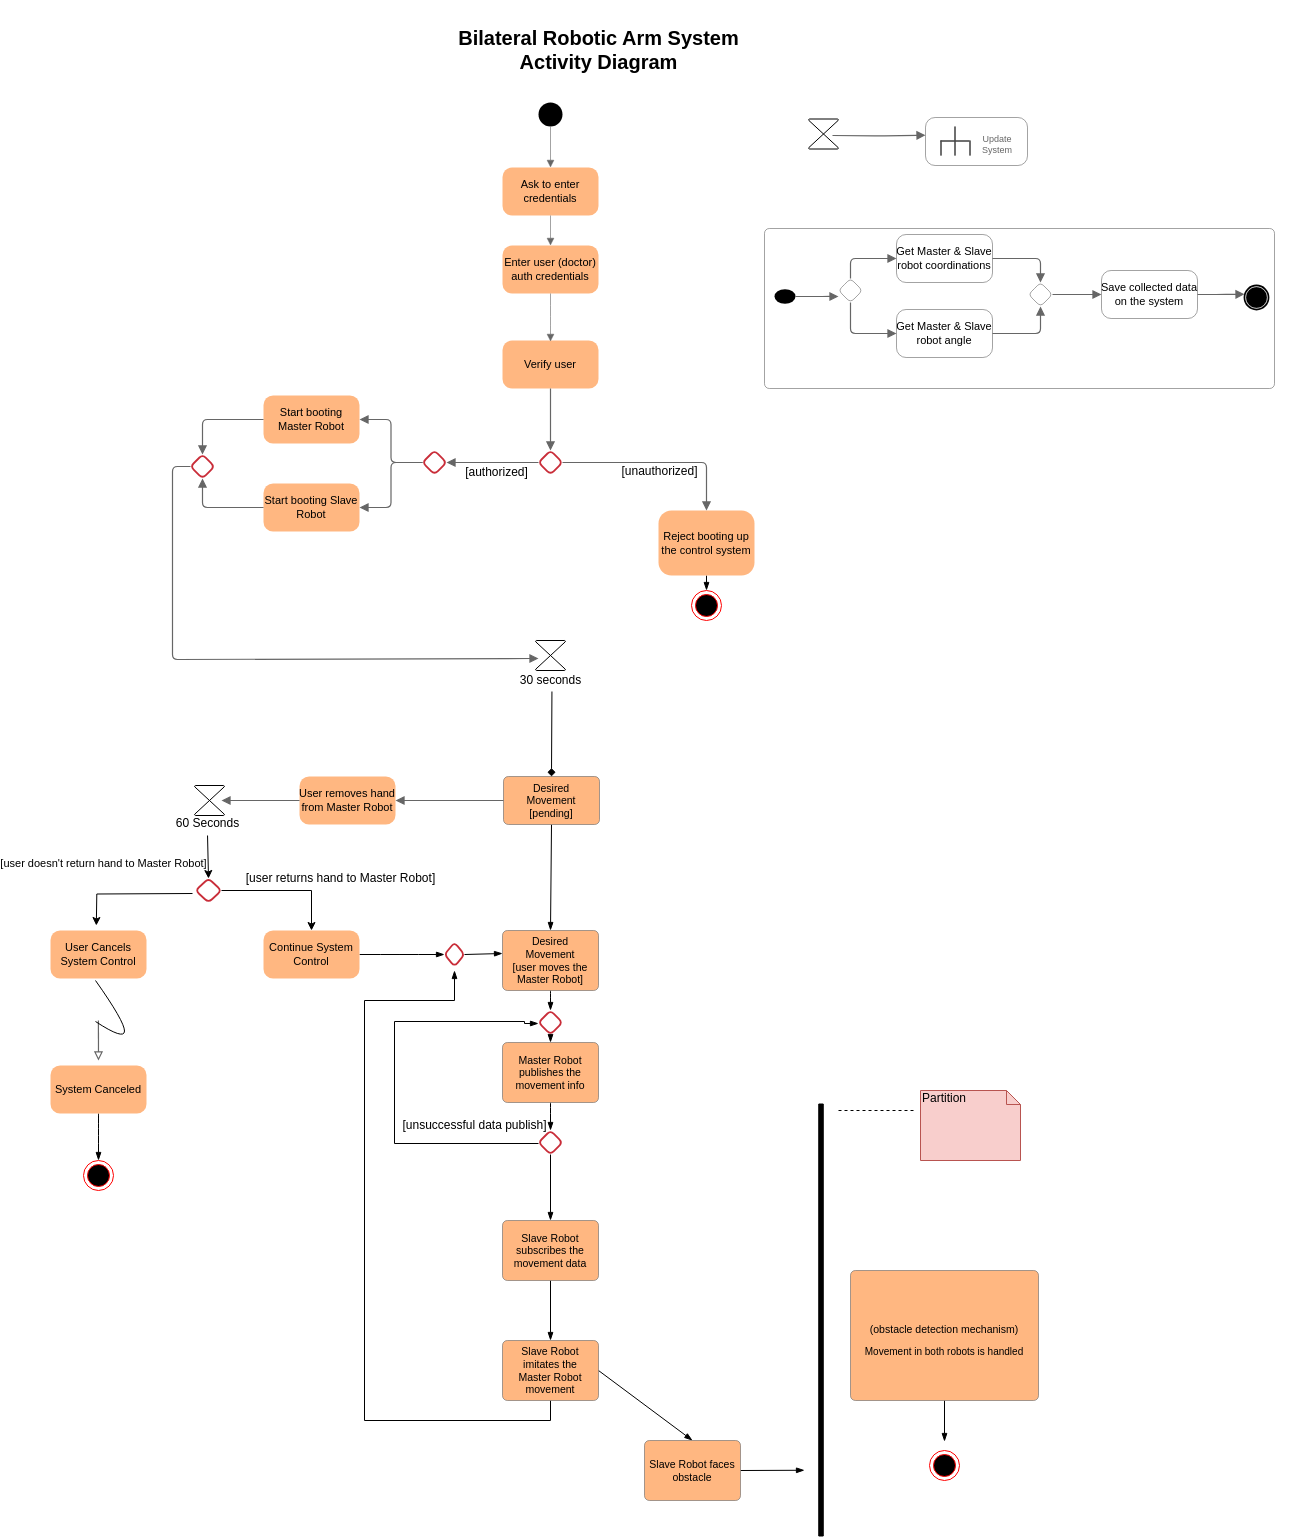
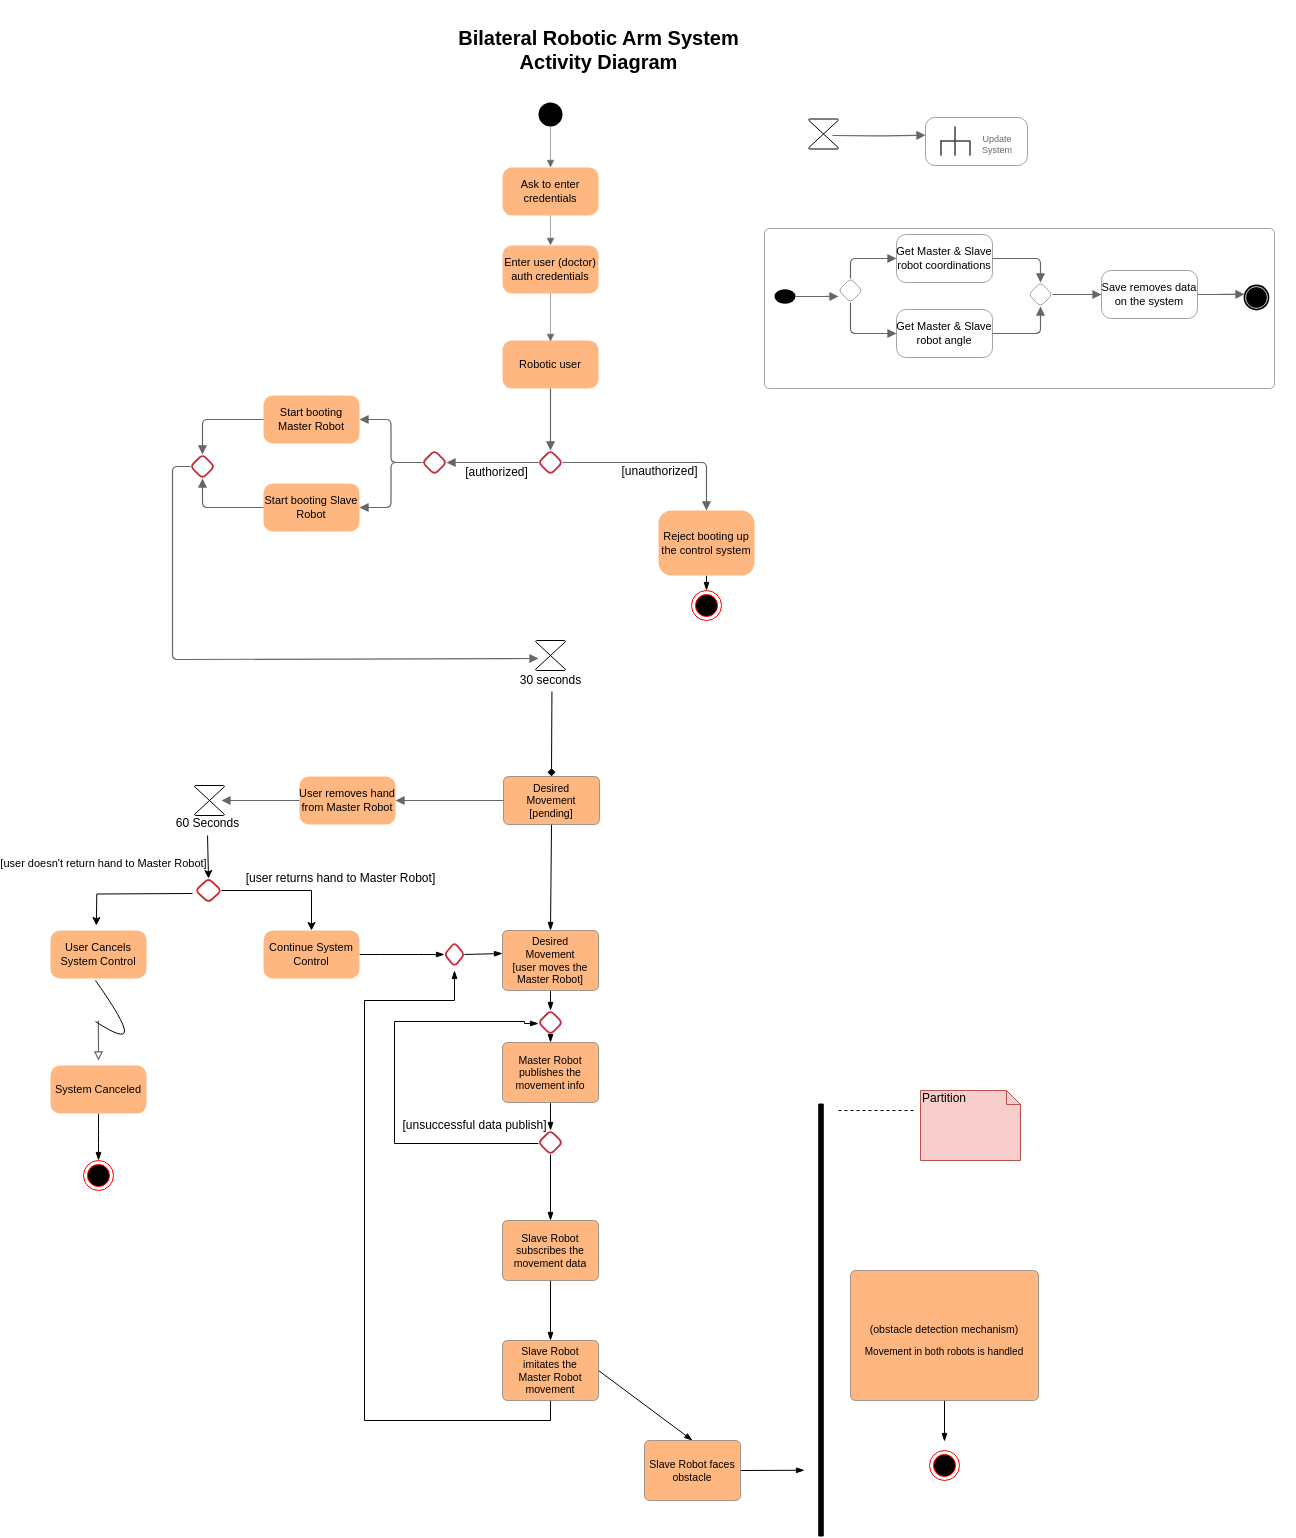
(1150, 295) -> (1150, 295)
(551, 365) -> (551, 365)
